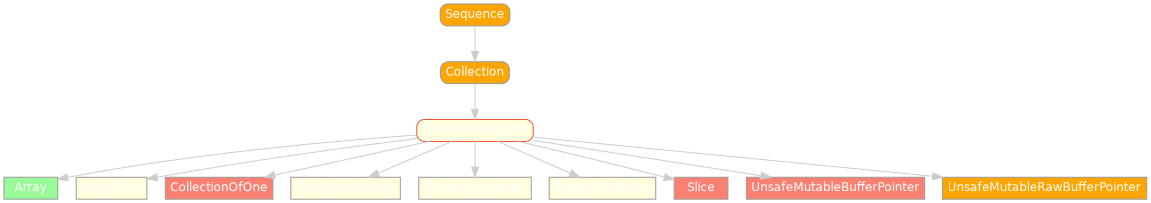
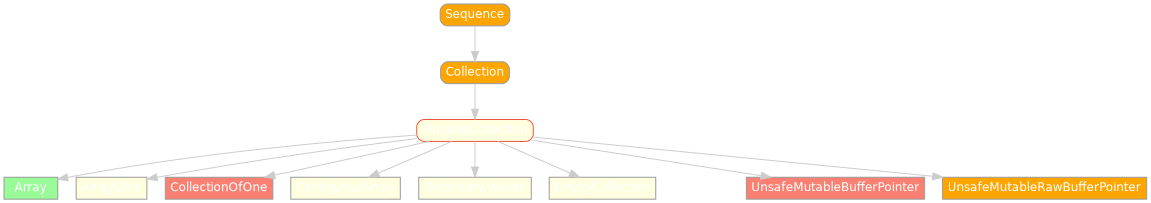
(701, 188) -> none
